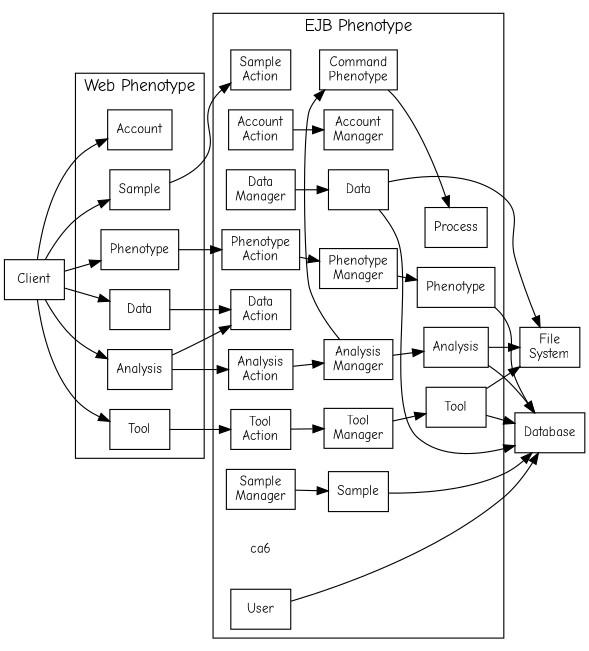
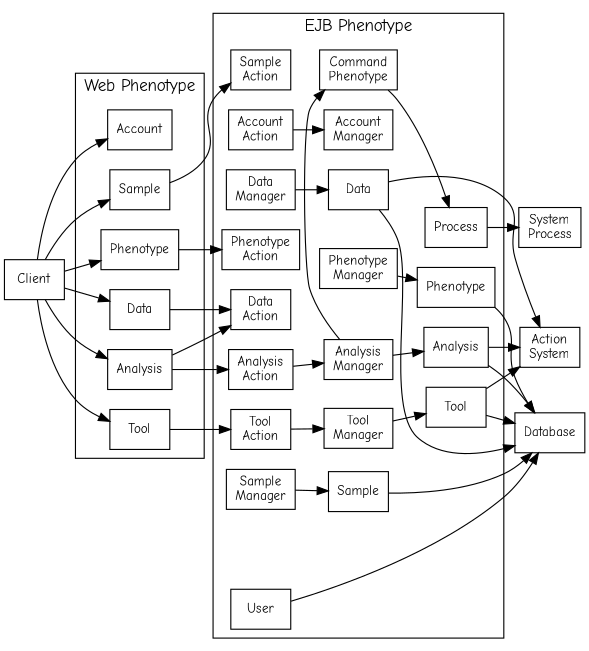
none -> (550, 227)
(304, 258) -> none
(550, 347) -> (550, 347)
(261, 549) -> none
